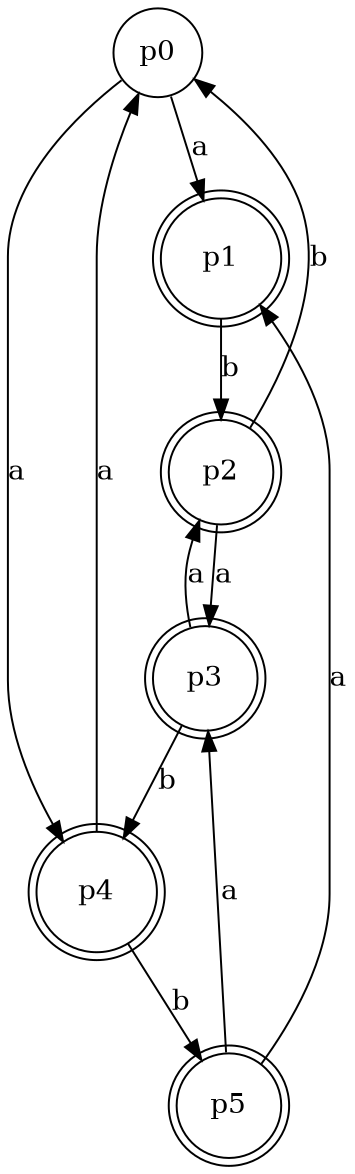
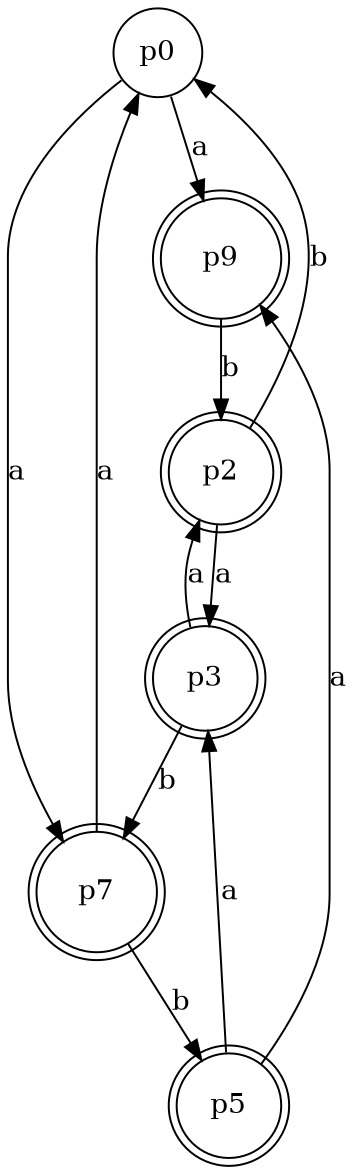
(221, 259) -> (221, 259)
(97, 892) -> (97, 892)
